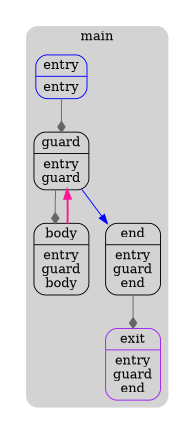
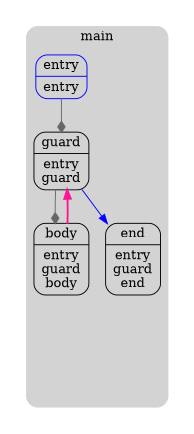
(133, 364) -> none
